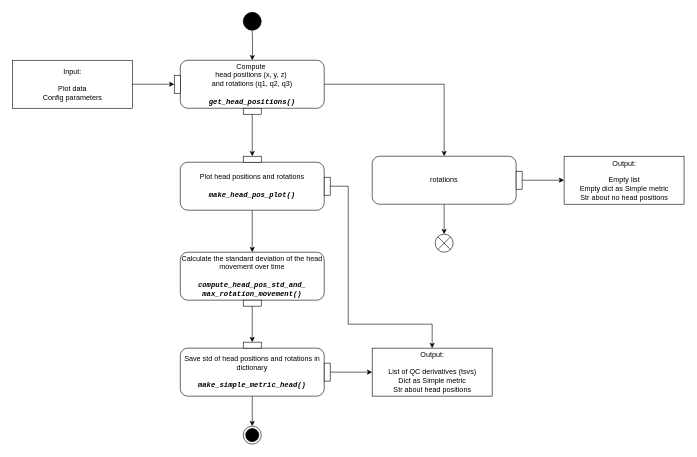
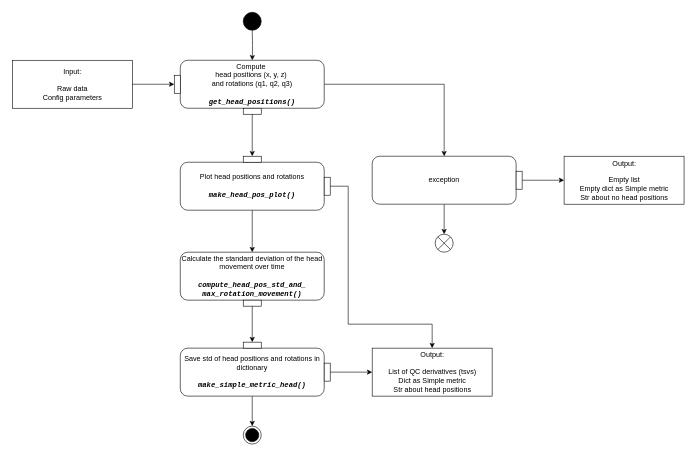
(73, 84) -> (73, 84)
(444, 180) -> (444, 180)
